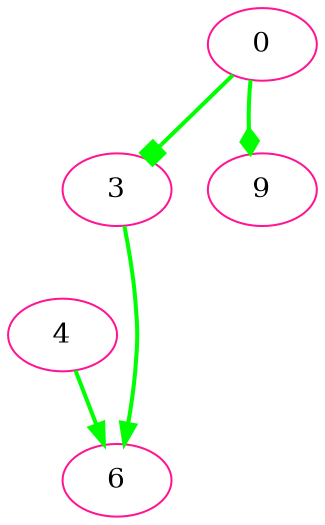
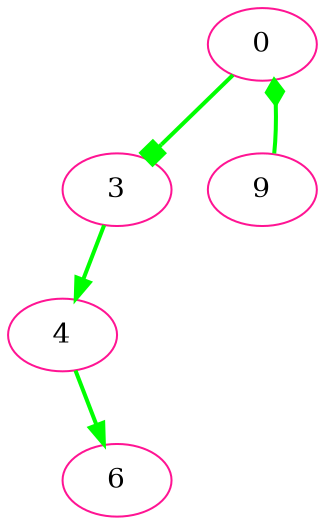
(249, 105) -> (276, 129)
(137, 325) -> (94, 252)
